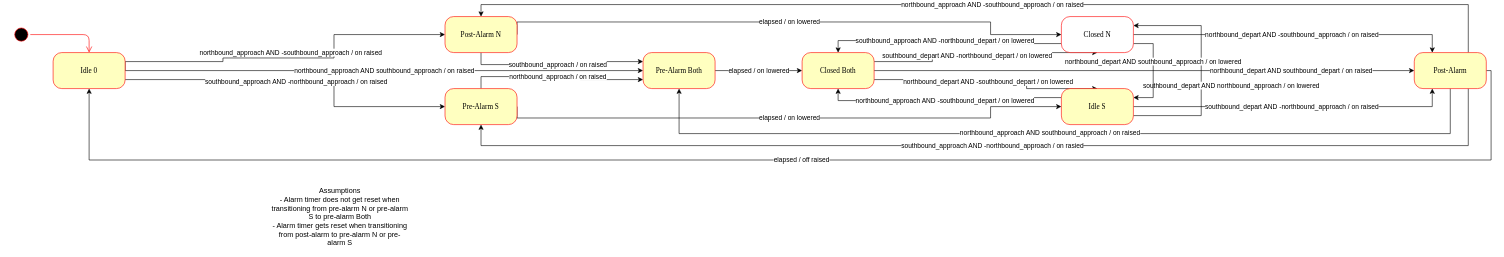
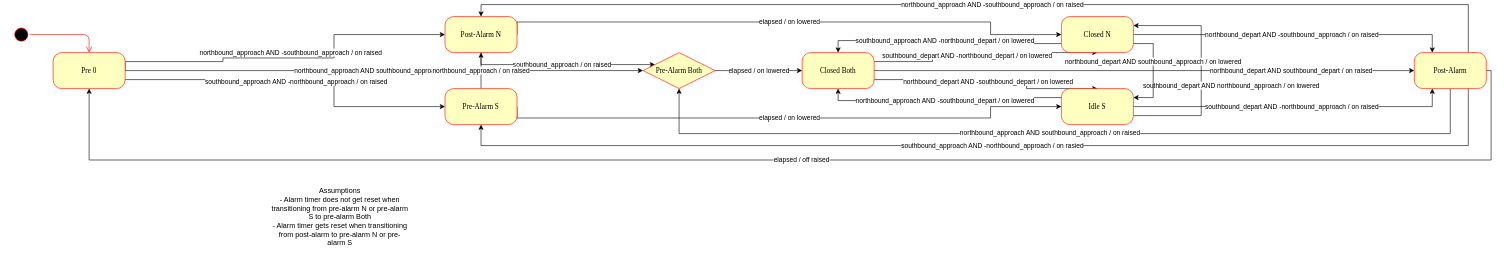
(1097, 35) -> (1097, 35)
(89, 71) -> (89, 71)
(679, 71) -> (679, 71)
(560, 77) -> (481, 73)
